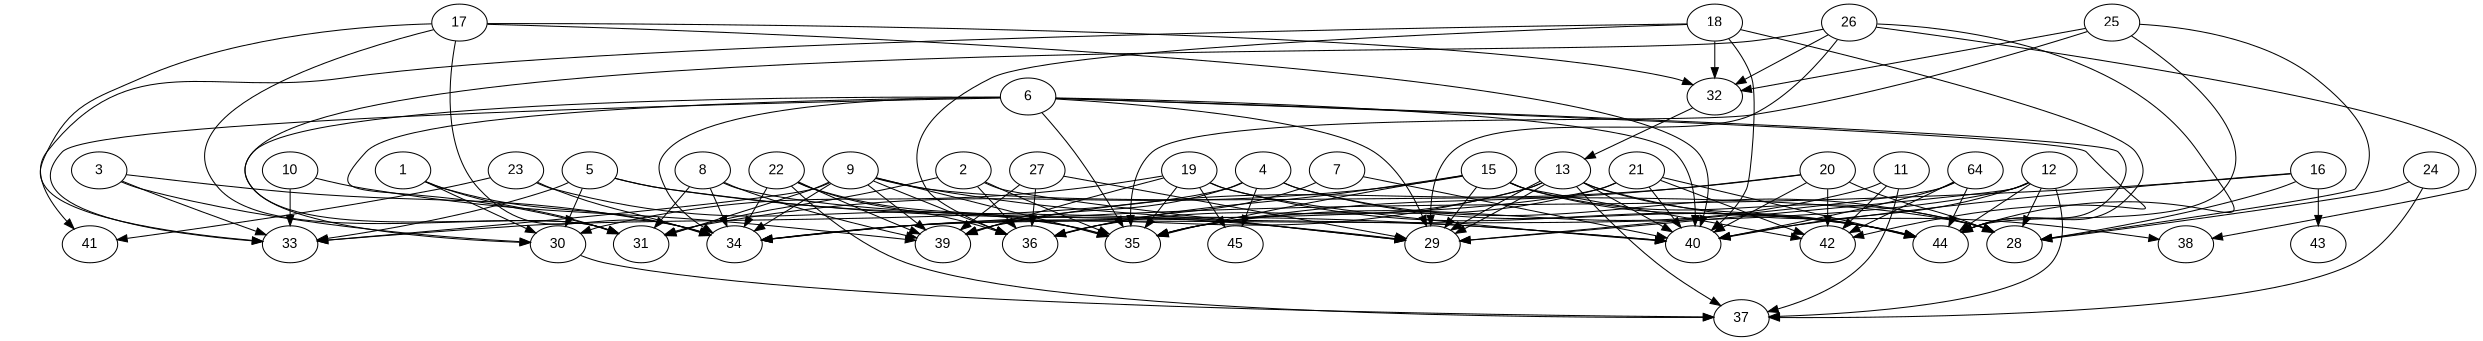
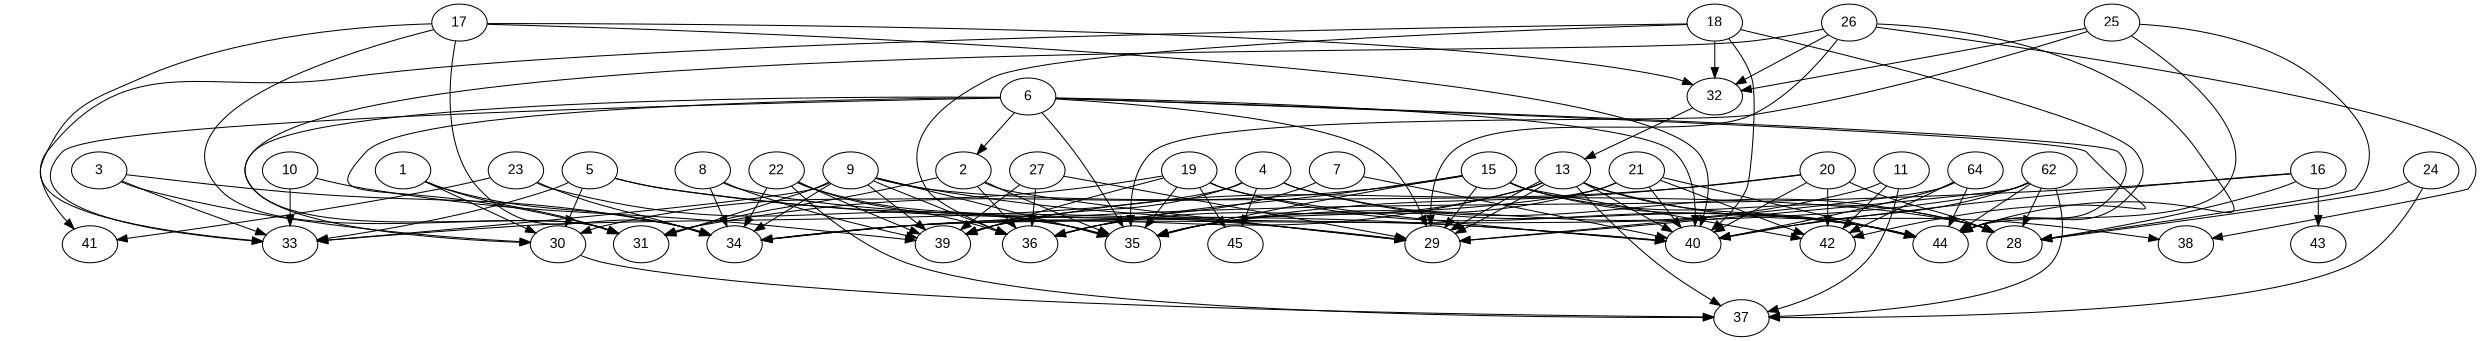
(782, 111) -> (999, 129)
(2049, 170) -> (2049, 170)
(680, 199) -> none
